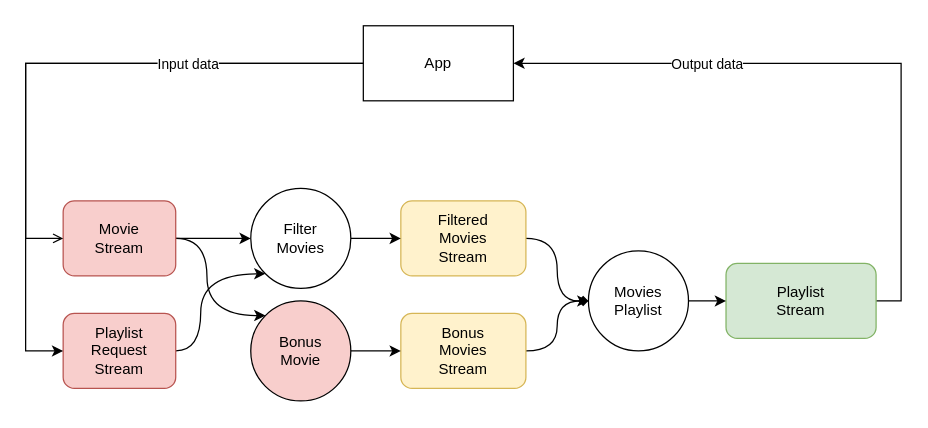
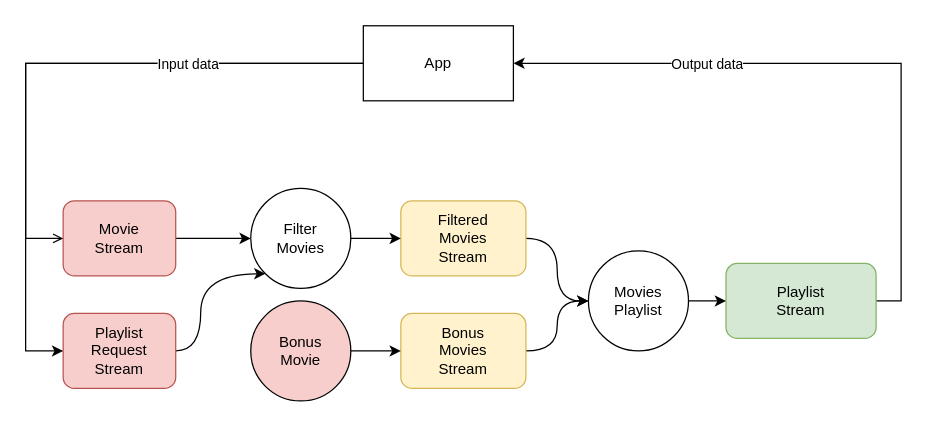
(210, 292) -> none
(564, 295) -> (564, 295)
